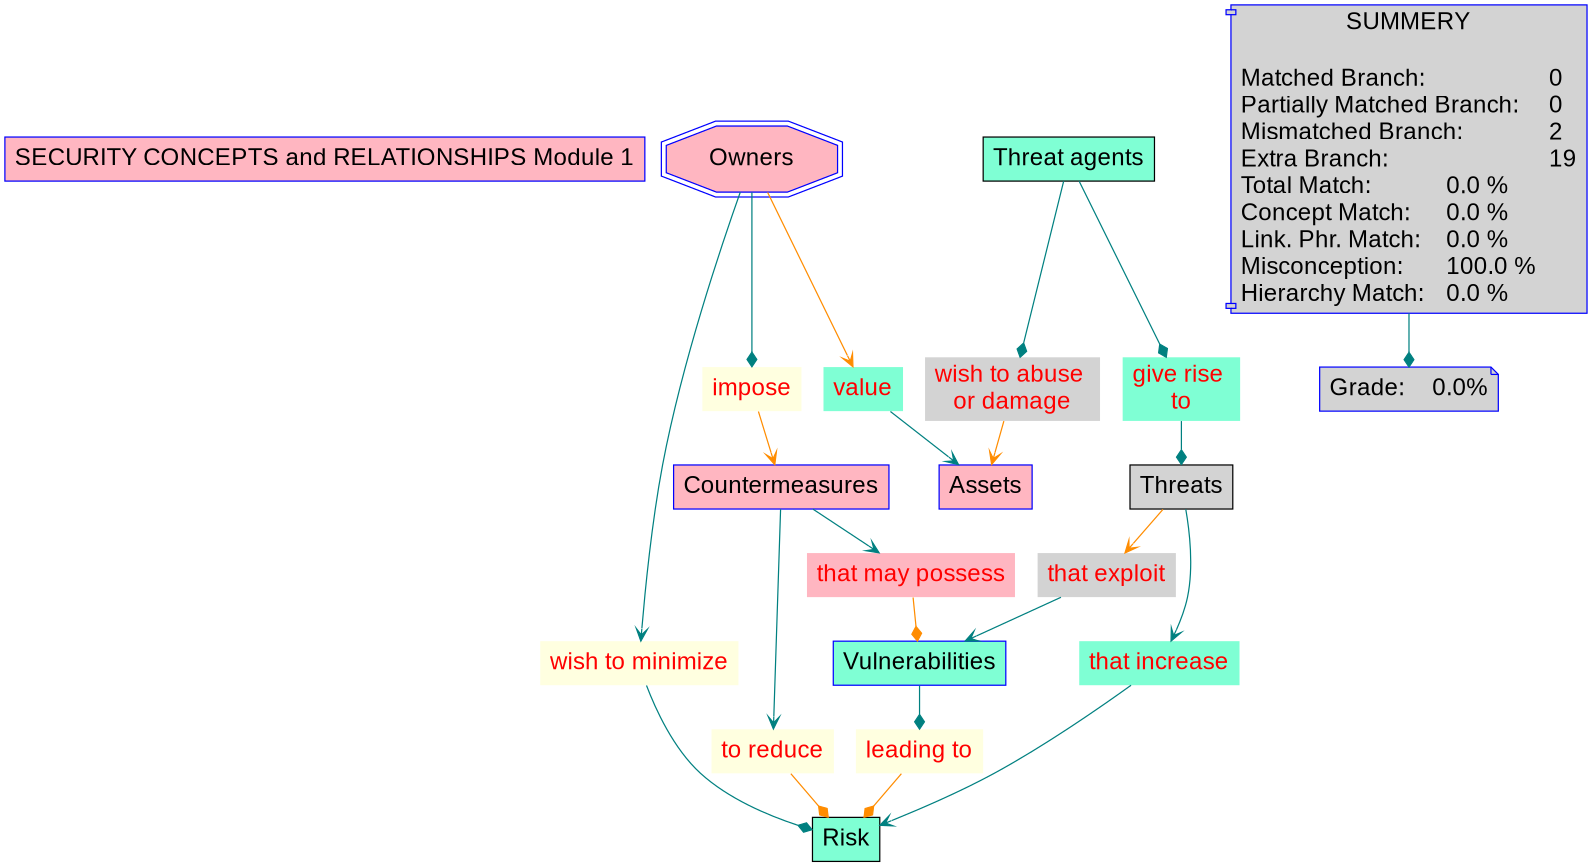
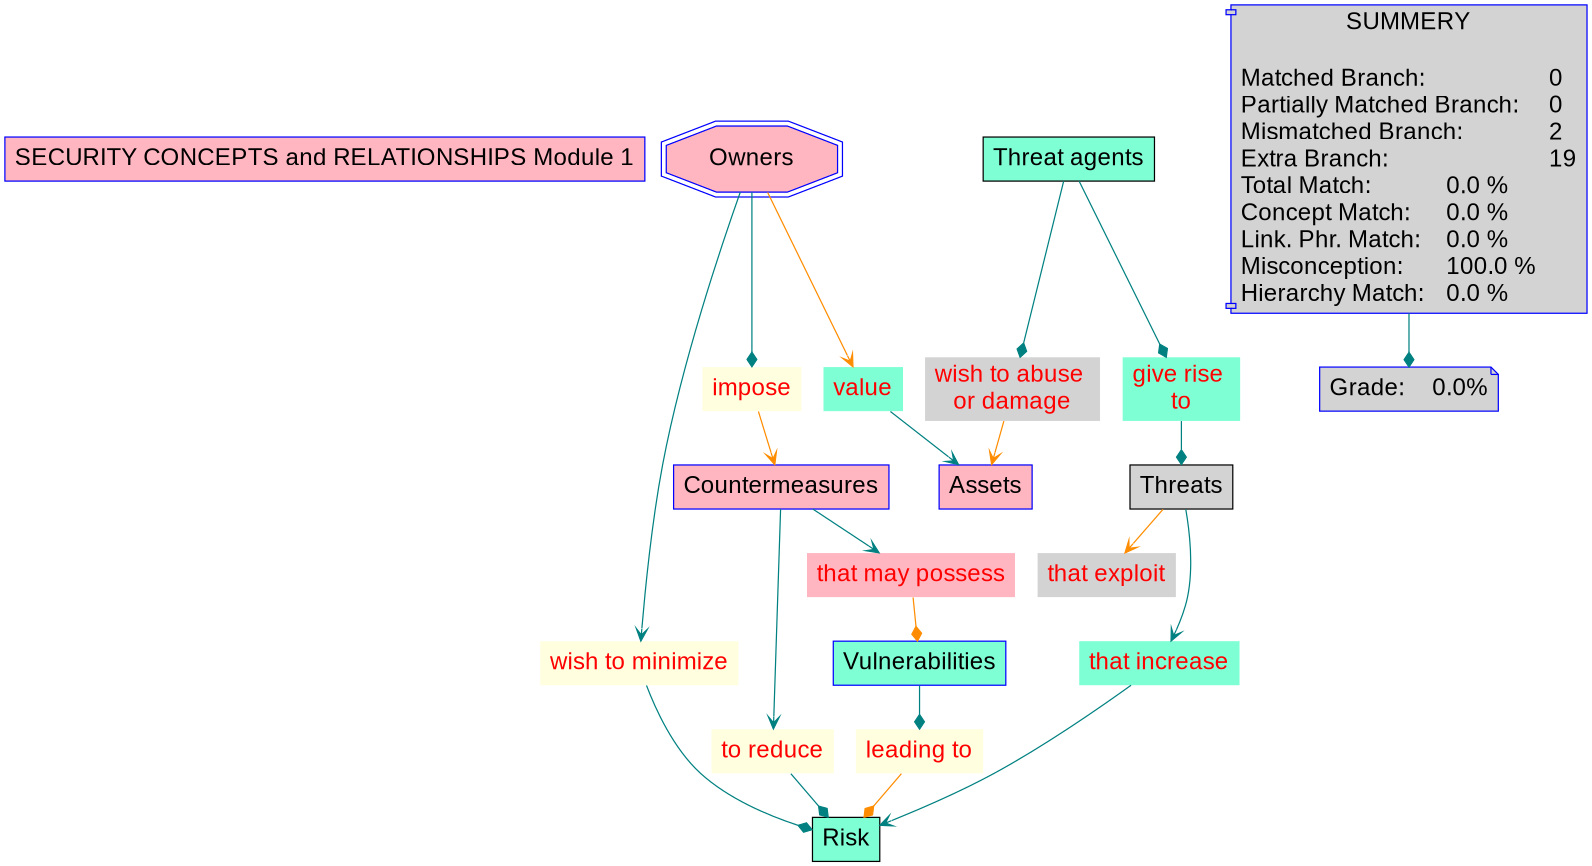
(1019, 617) -> none
(805, 790) -> (805, 790)
